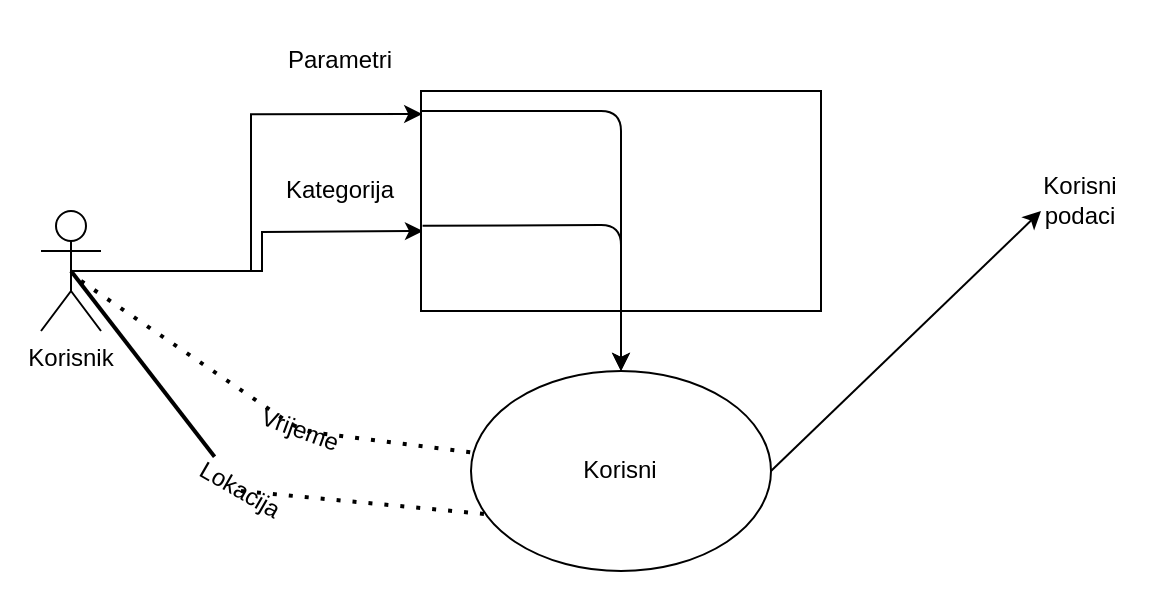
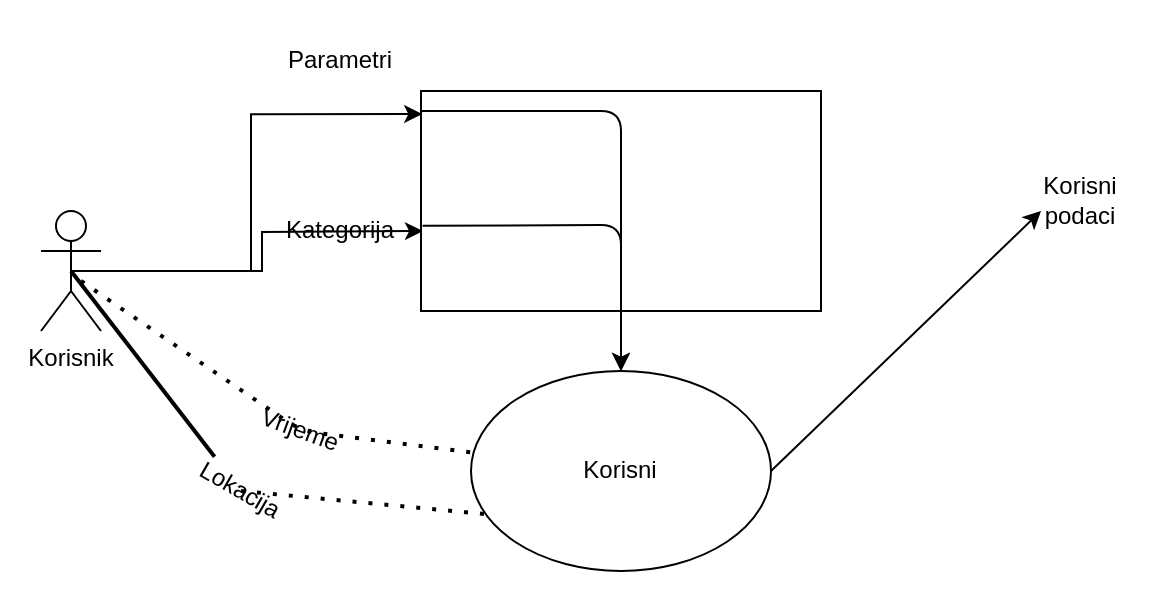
(341, 191) -> (341, 231)
